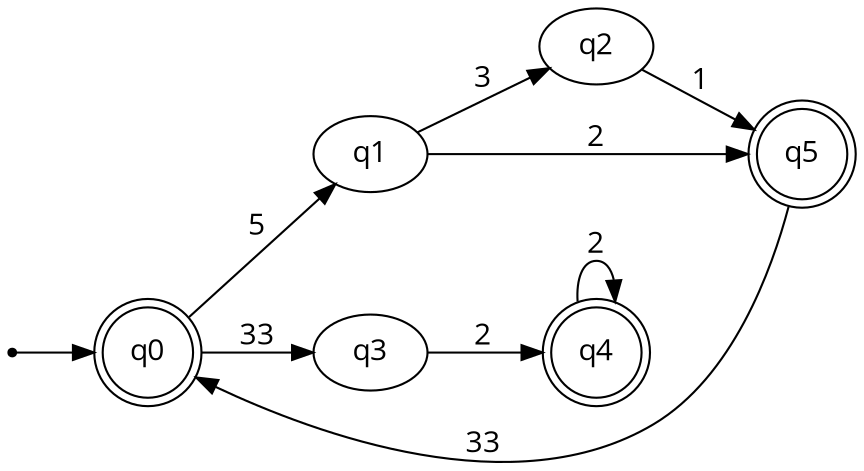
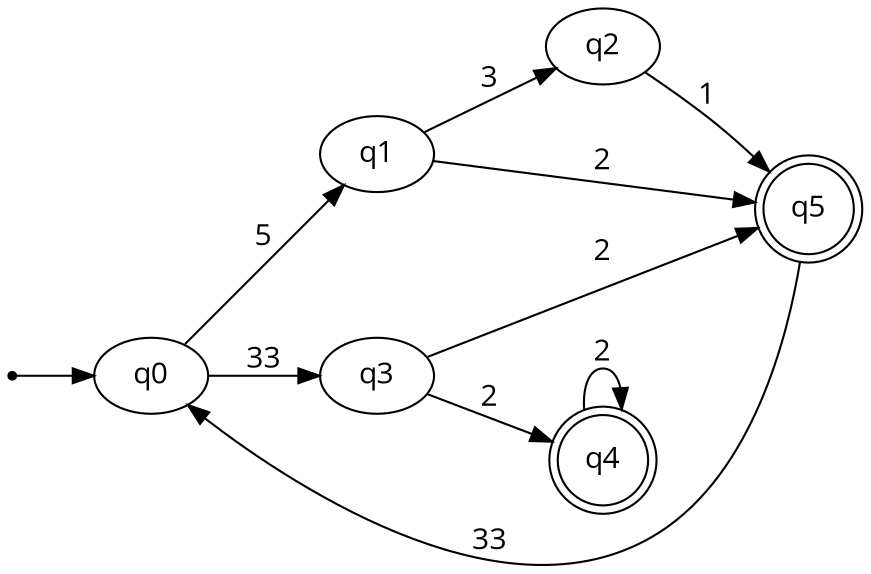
none -> (583, 296)
(148, 353) -> (151, 376)
